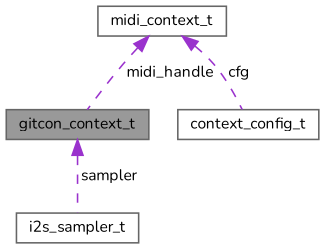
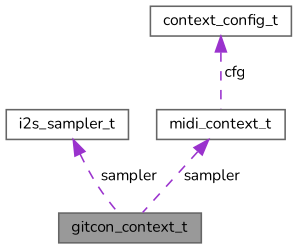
(168, 73) -> (211, 176)
(222, 75) -> (221, 81)
(78, 184) -> (97, 185)
